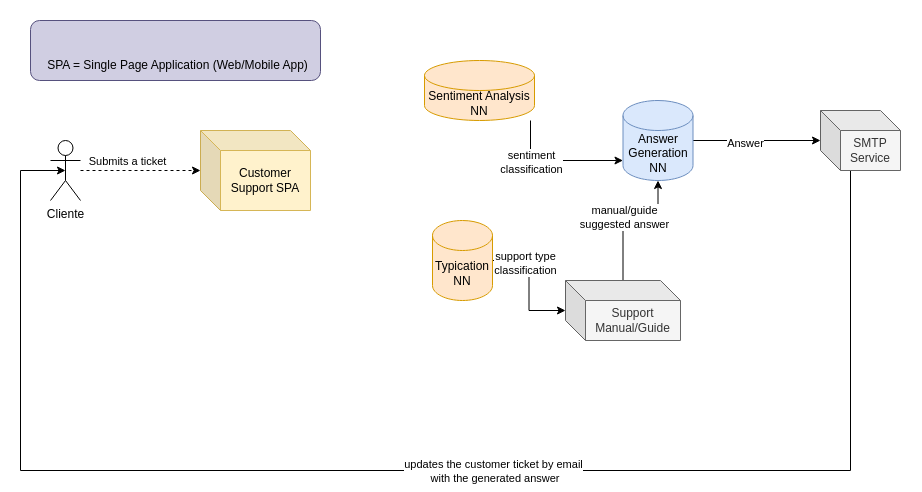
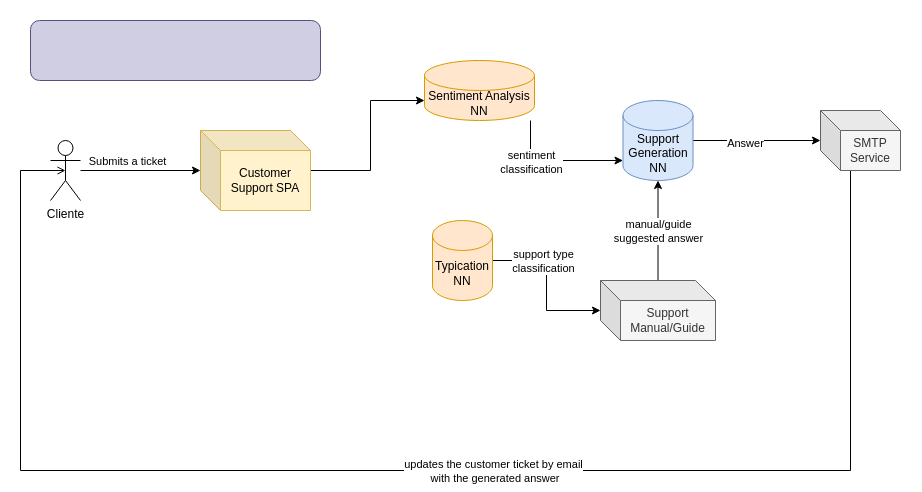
(178, 66) -> none
none -> (371, 143)
(659, 154) -> (659, 154)
(57, 171) -> (59, 171)
(138, 171) -> (138, 171)
(623, 311) -> (658, 311)
